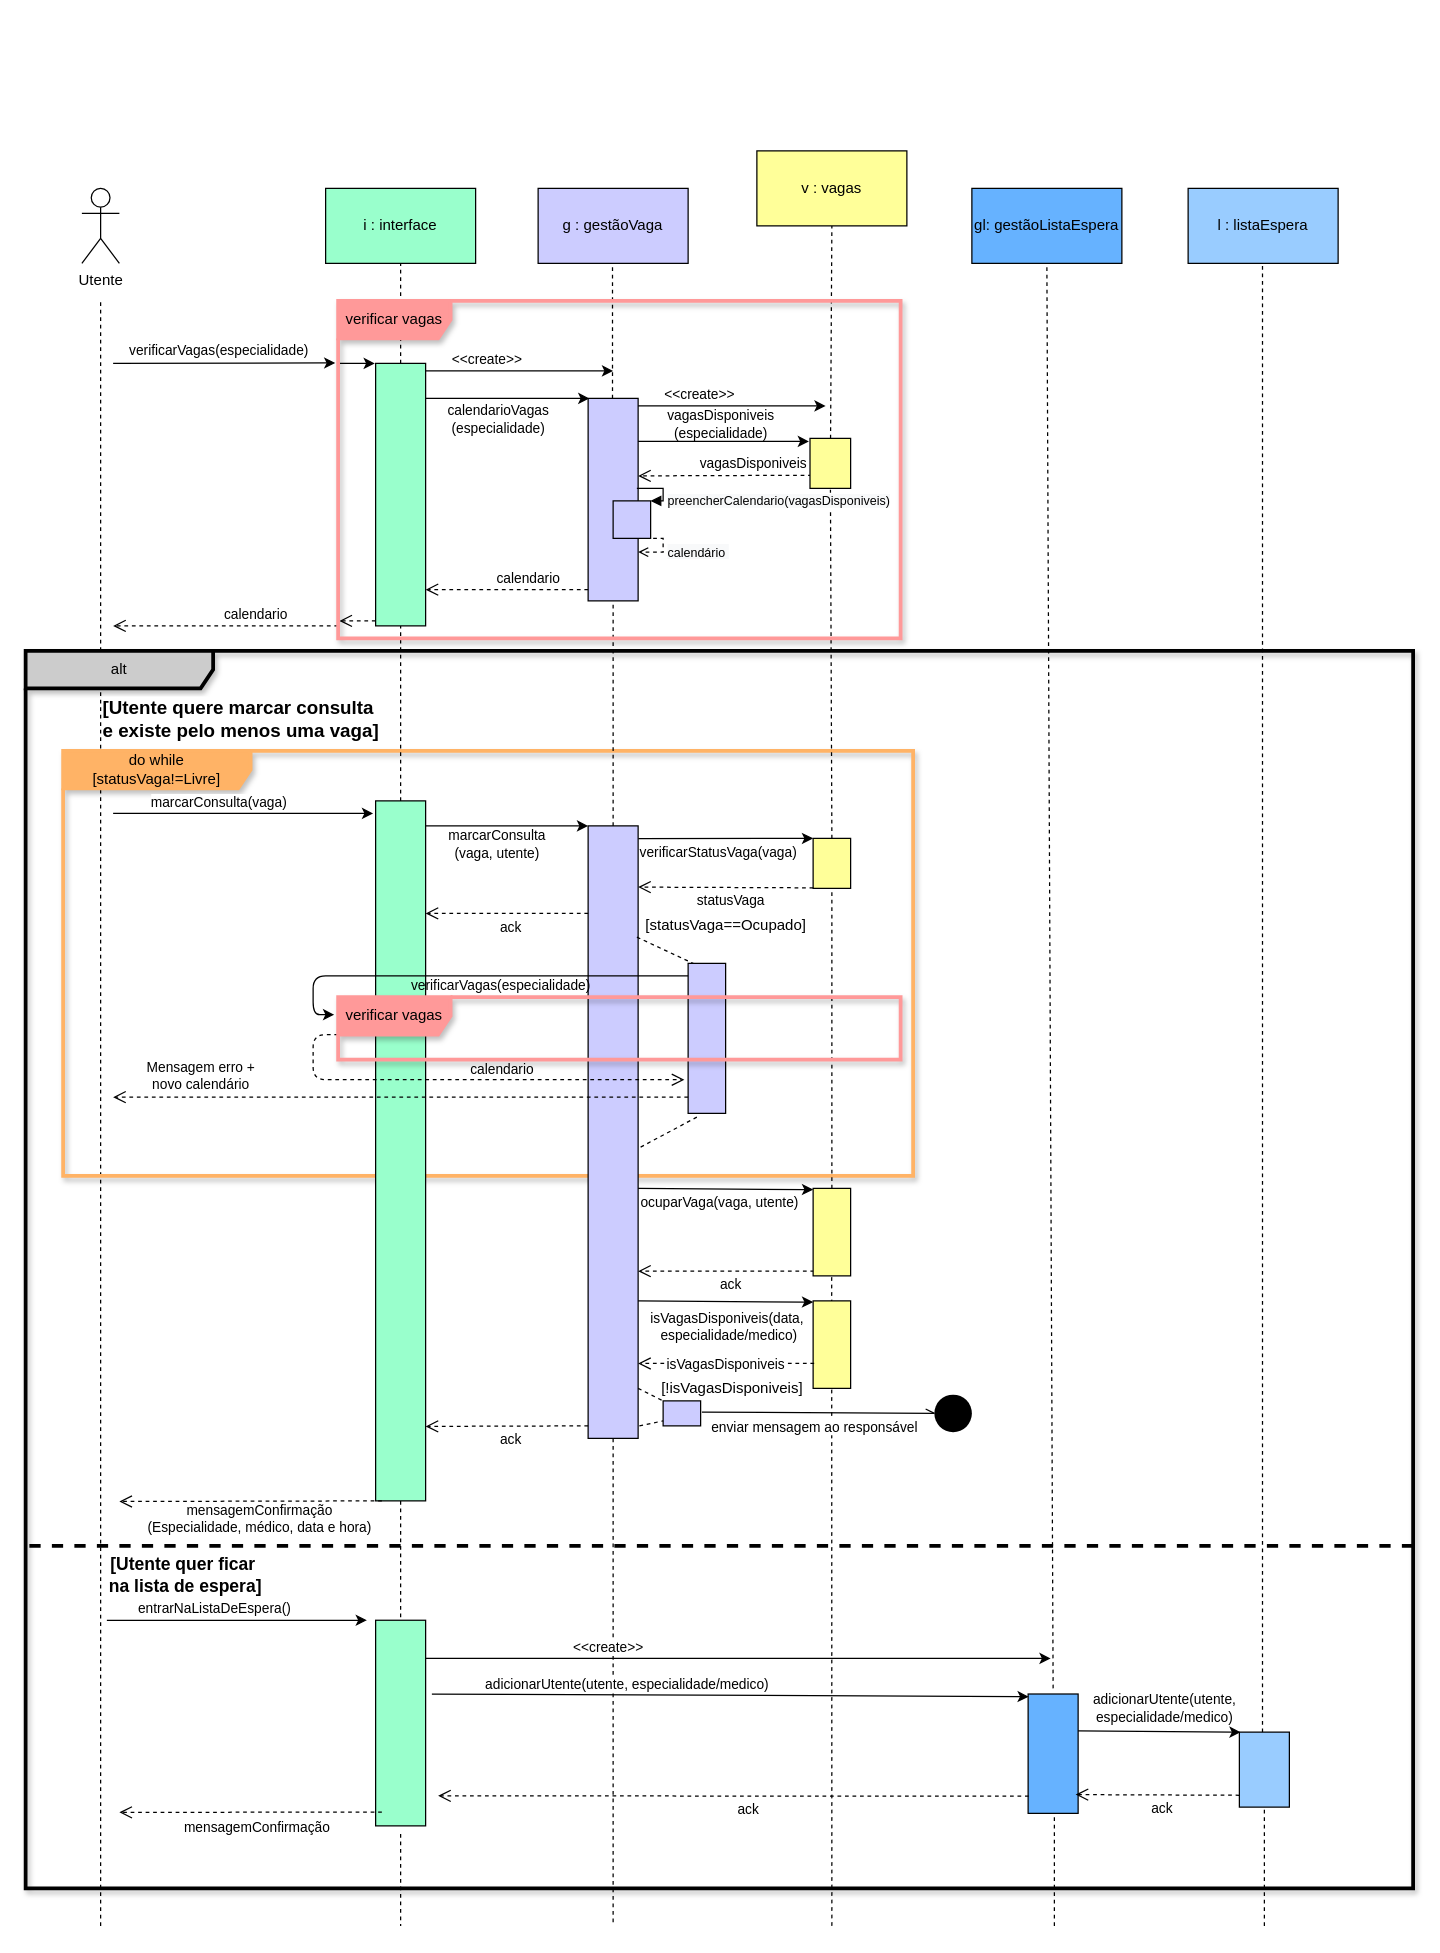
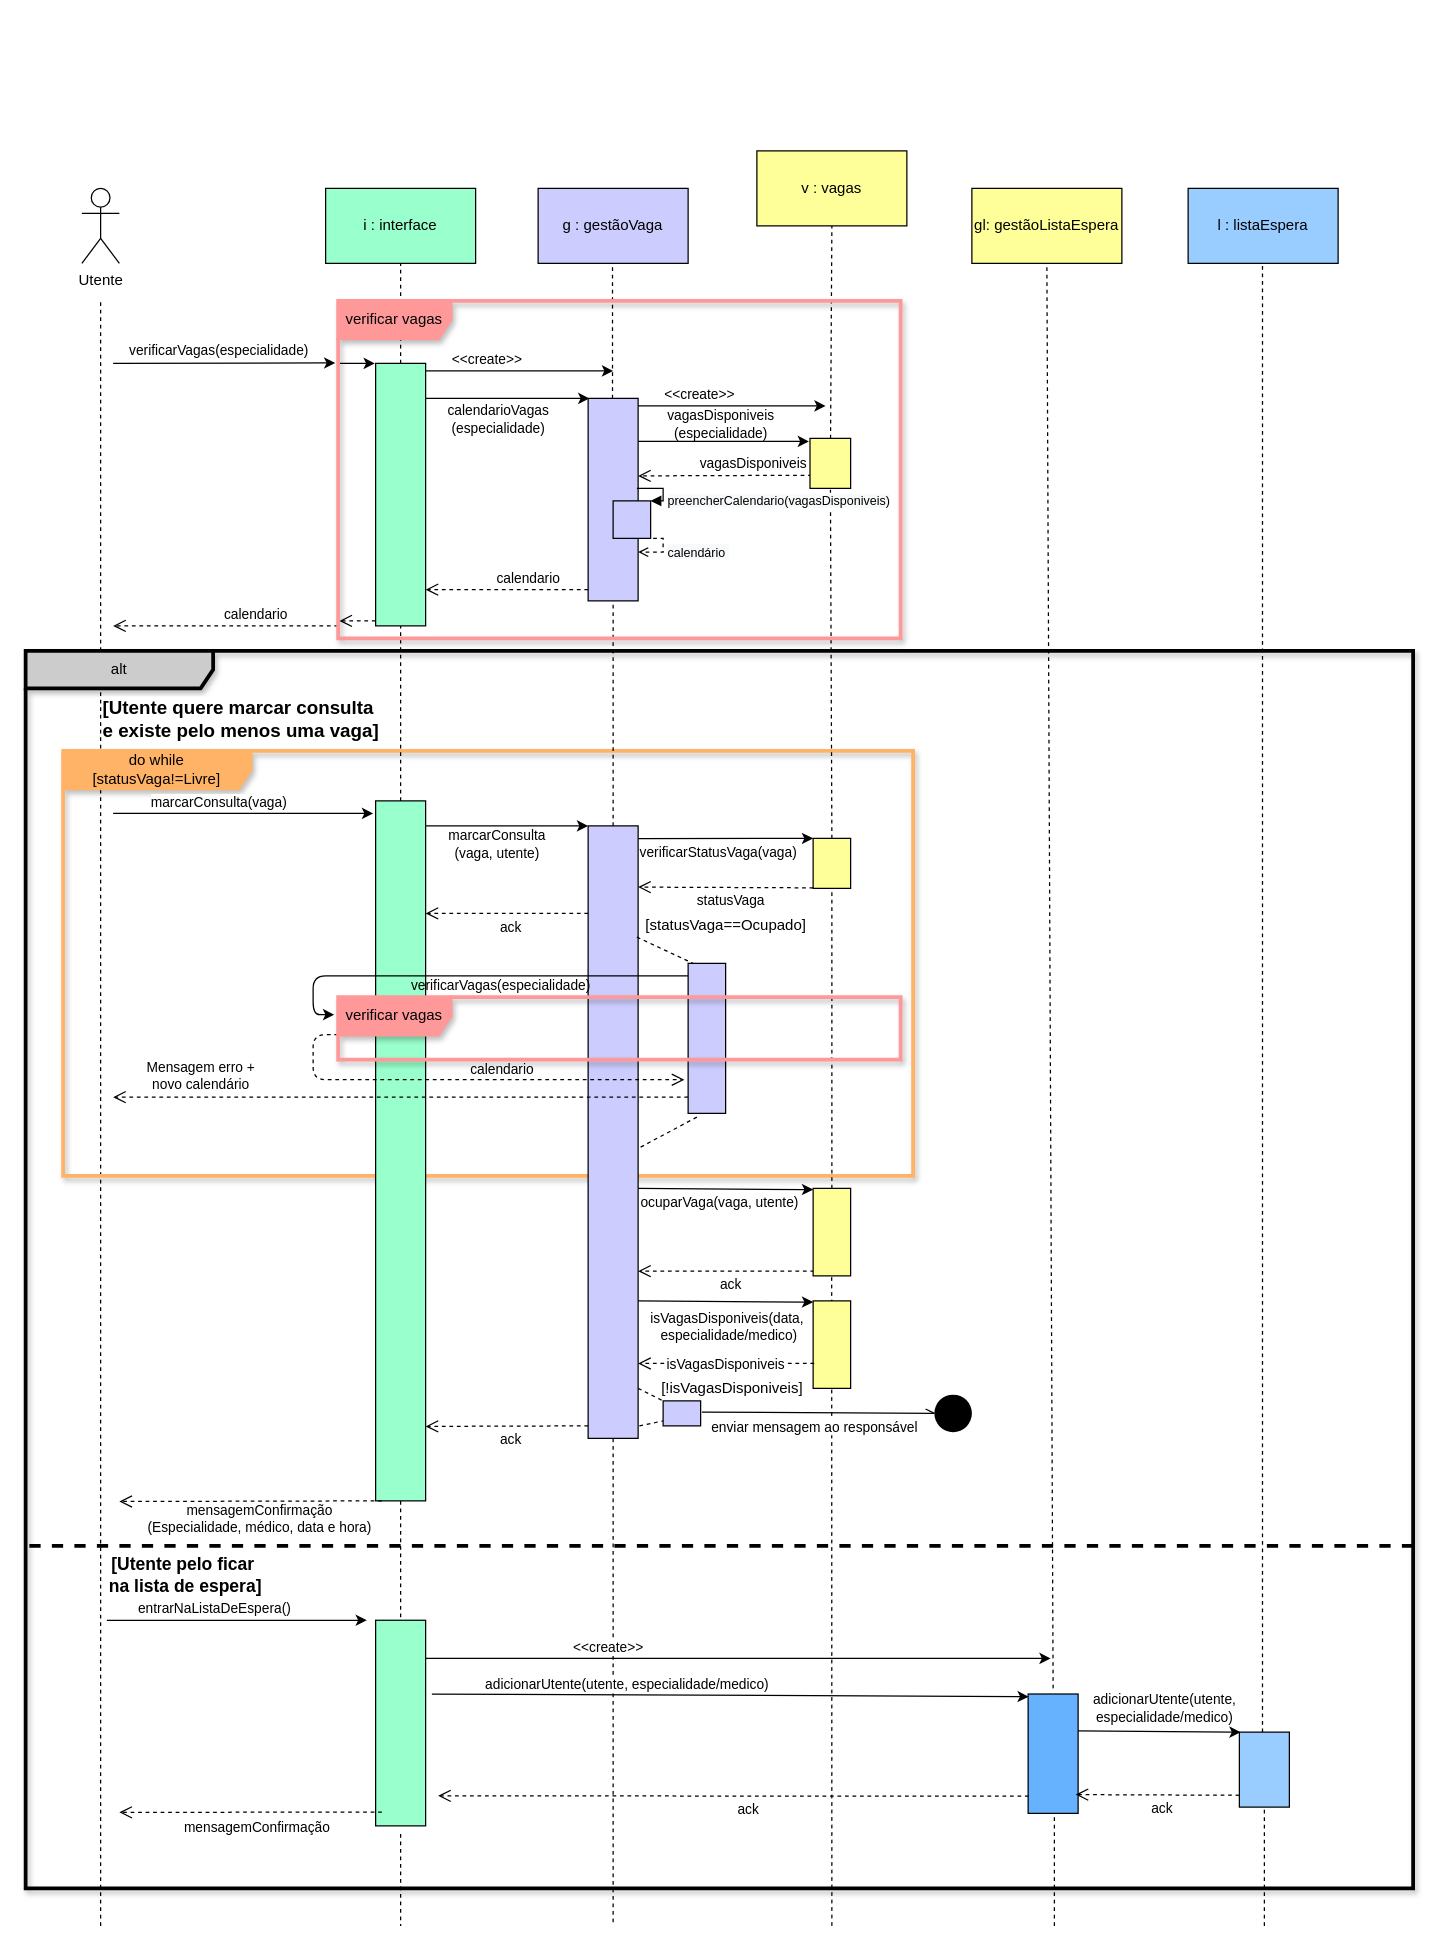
(1047, 226) -> (1047, 226)
(181, 1572) -> (181, 1572)
